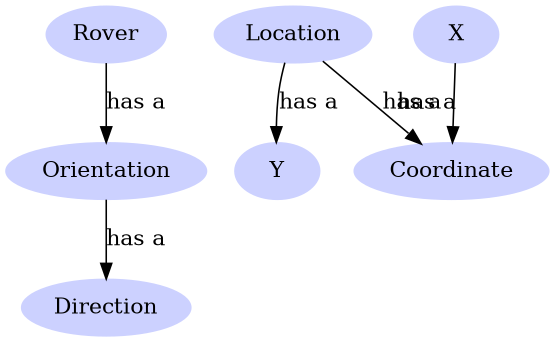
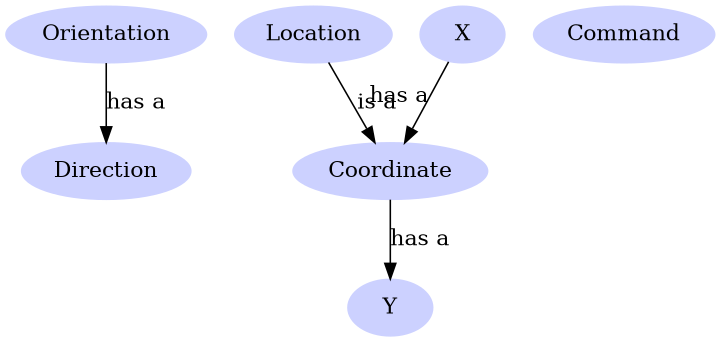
(106, 35) -> none
none -> (624, 35)
(278, 94) -> (390, 231)
(412, 103) -> (377, 103)
